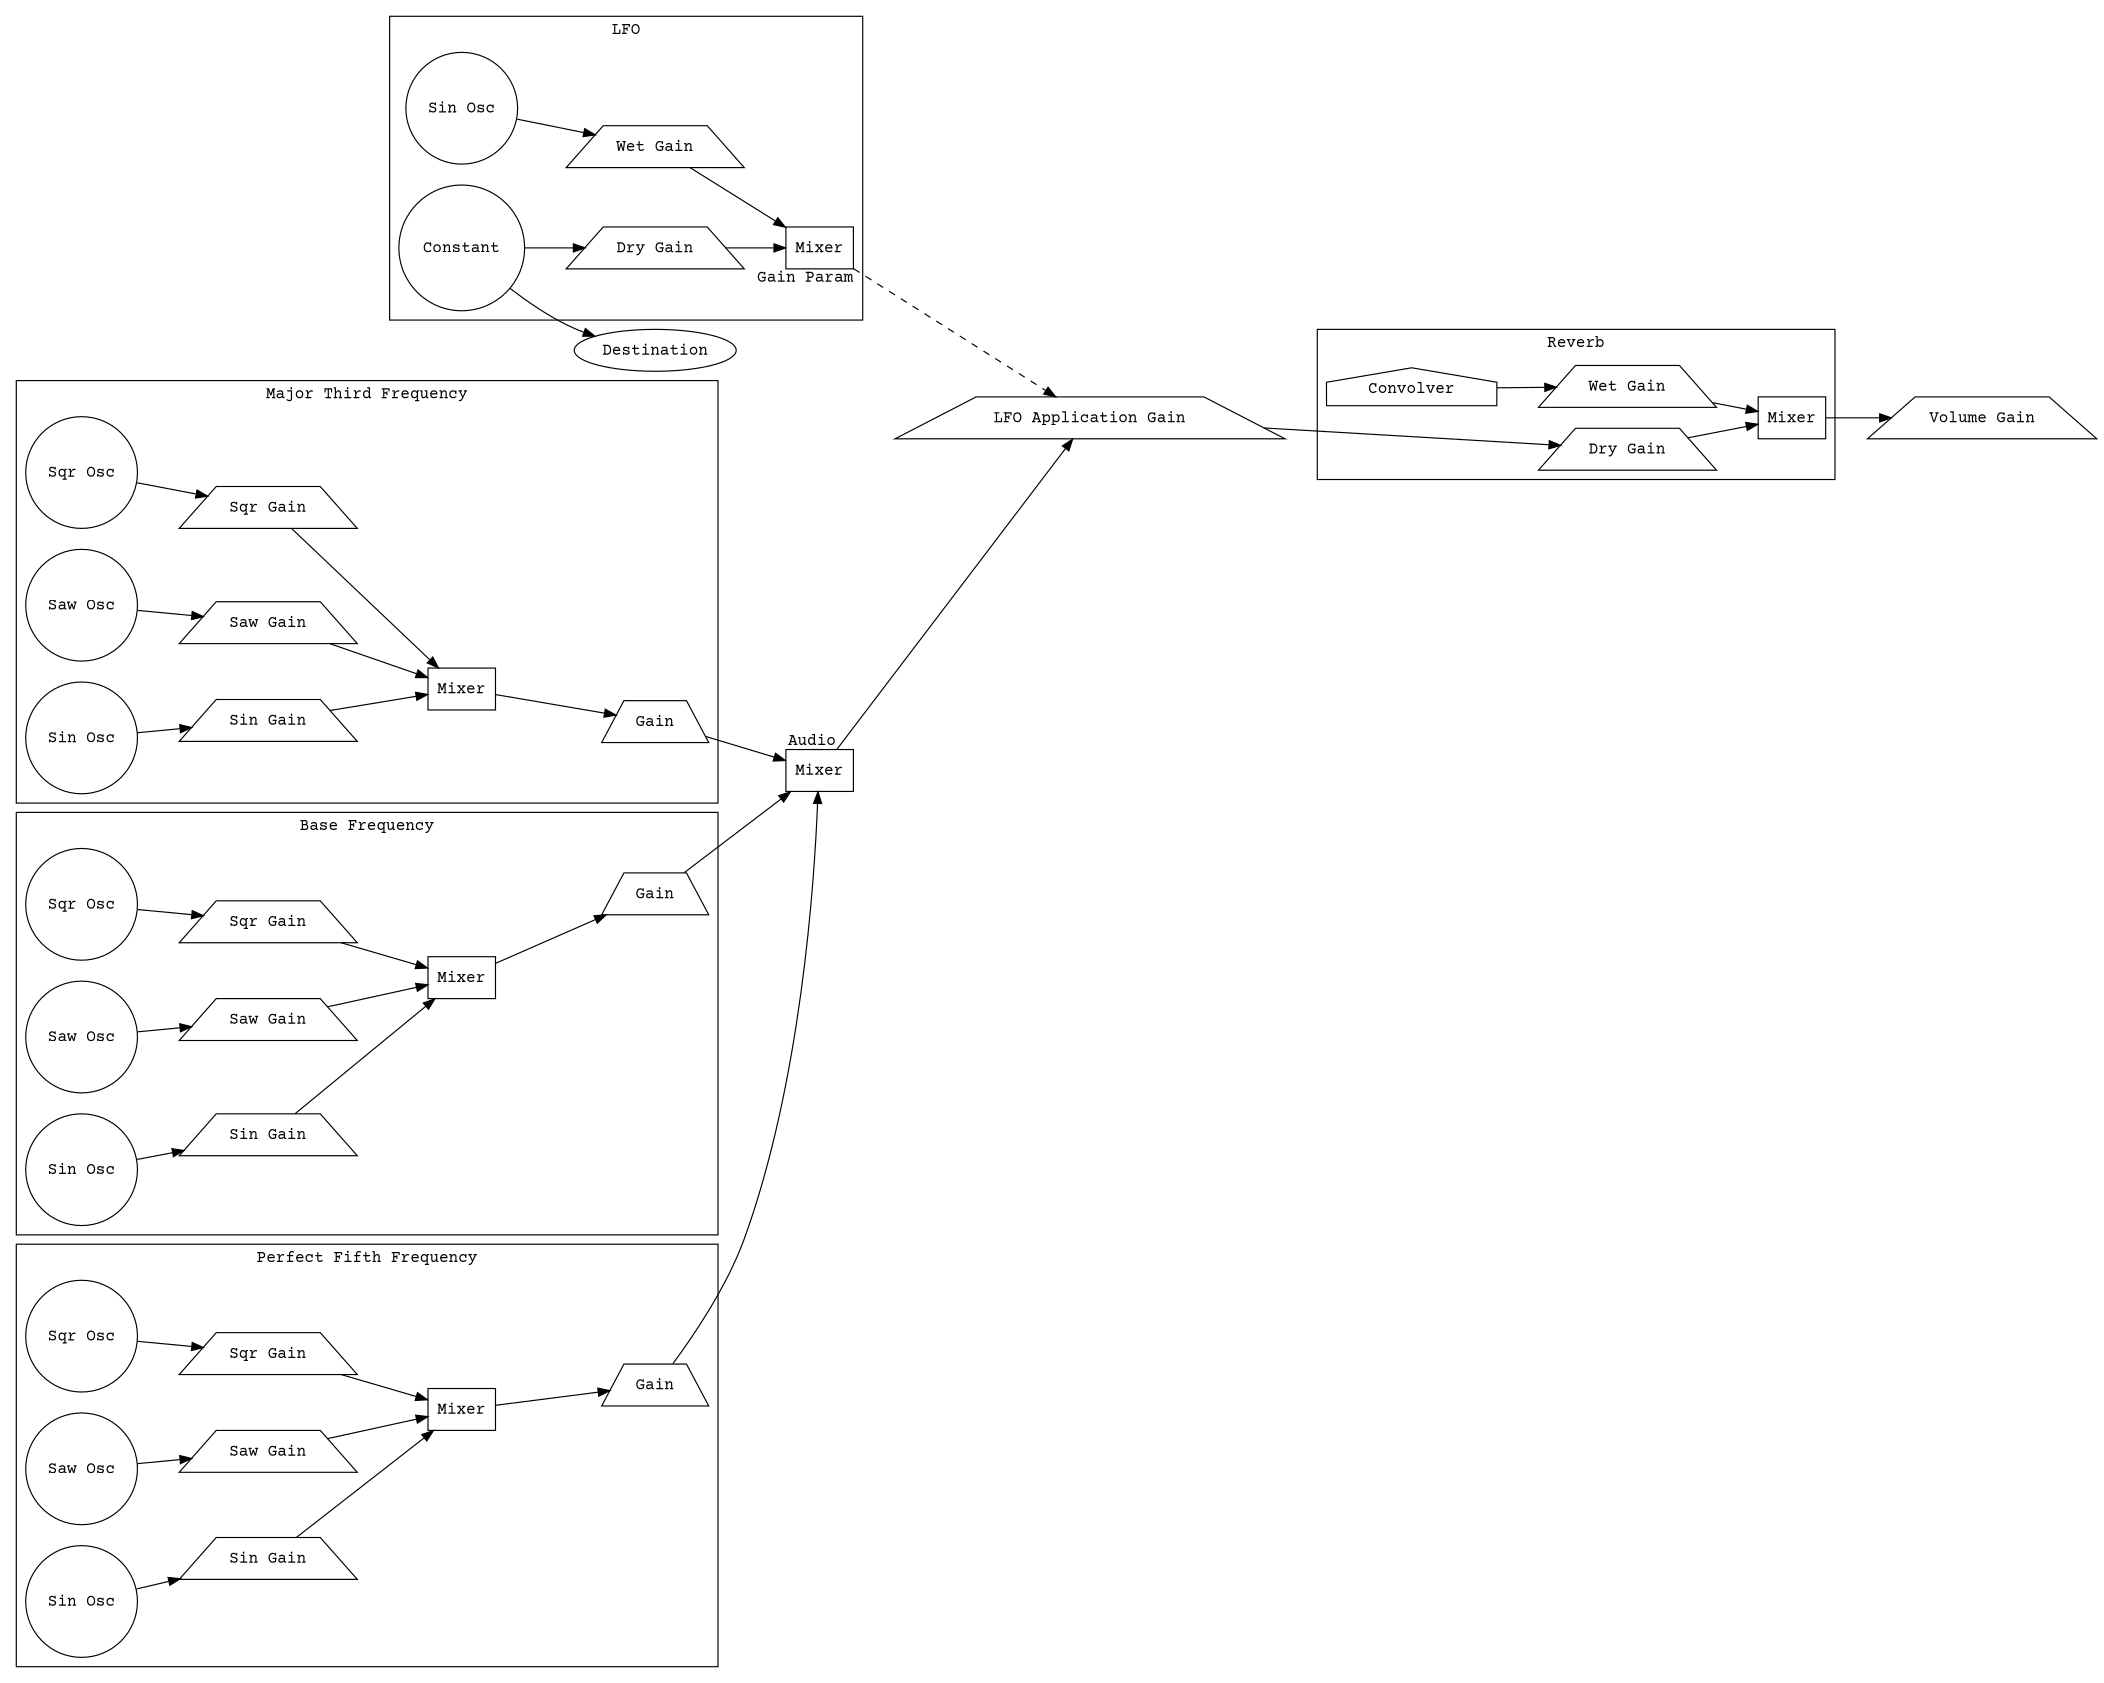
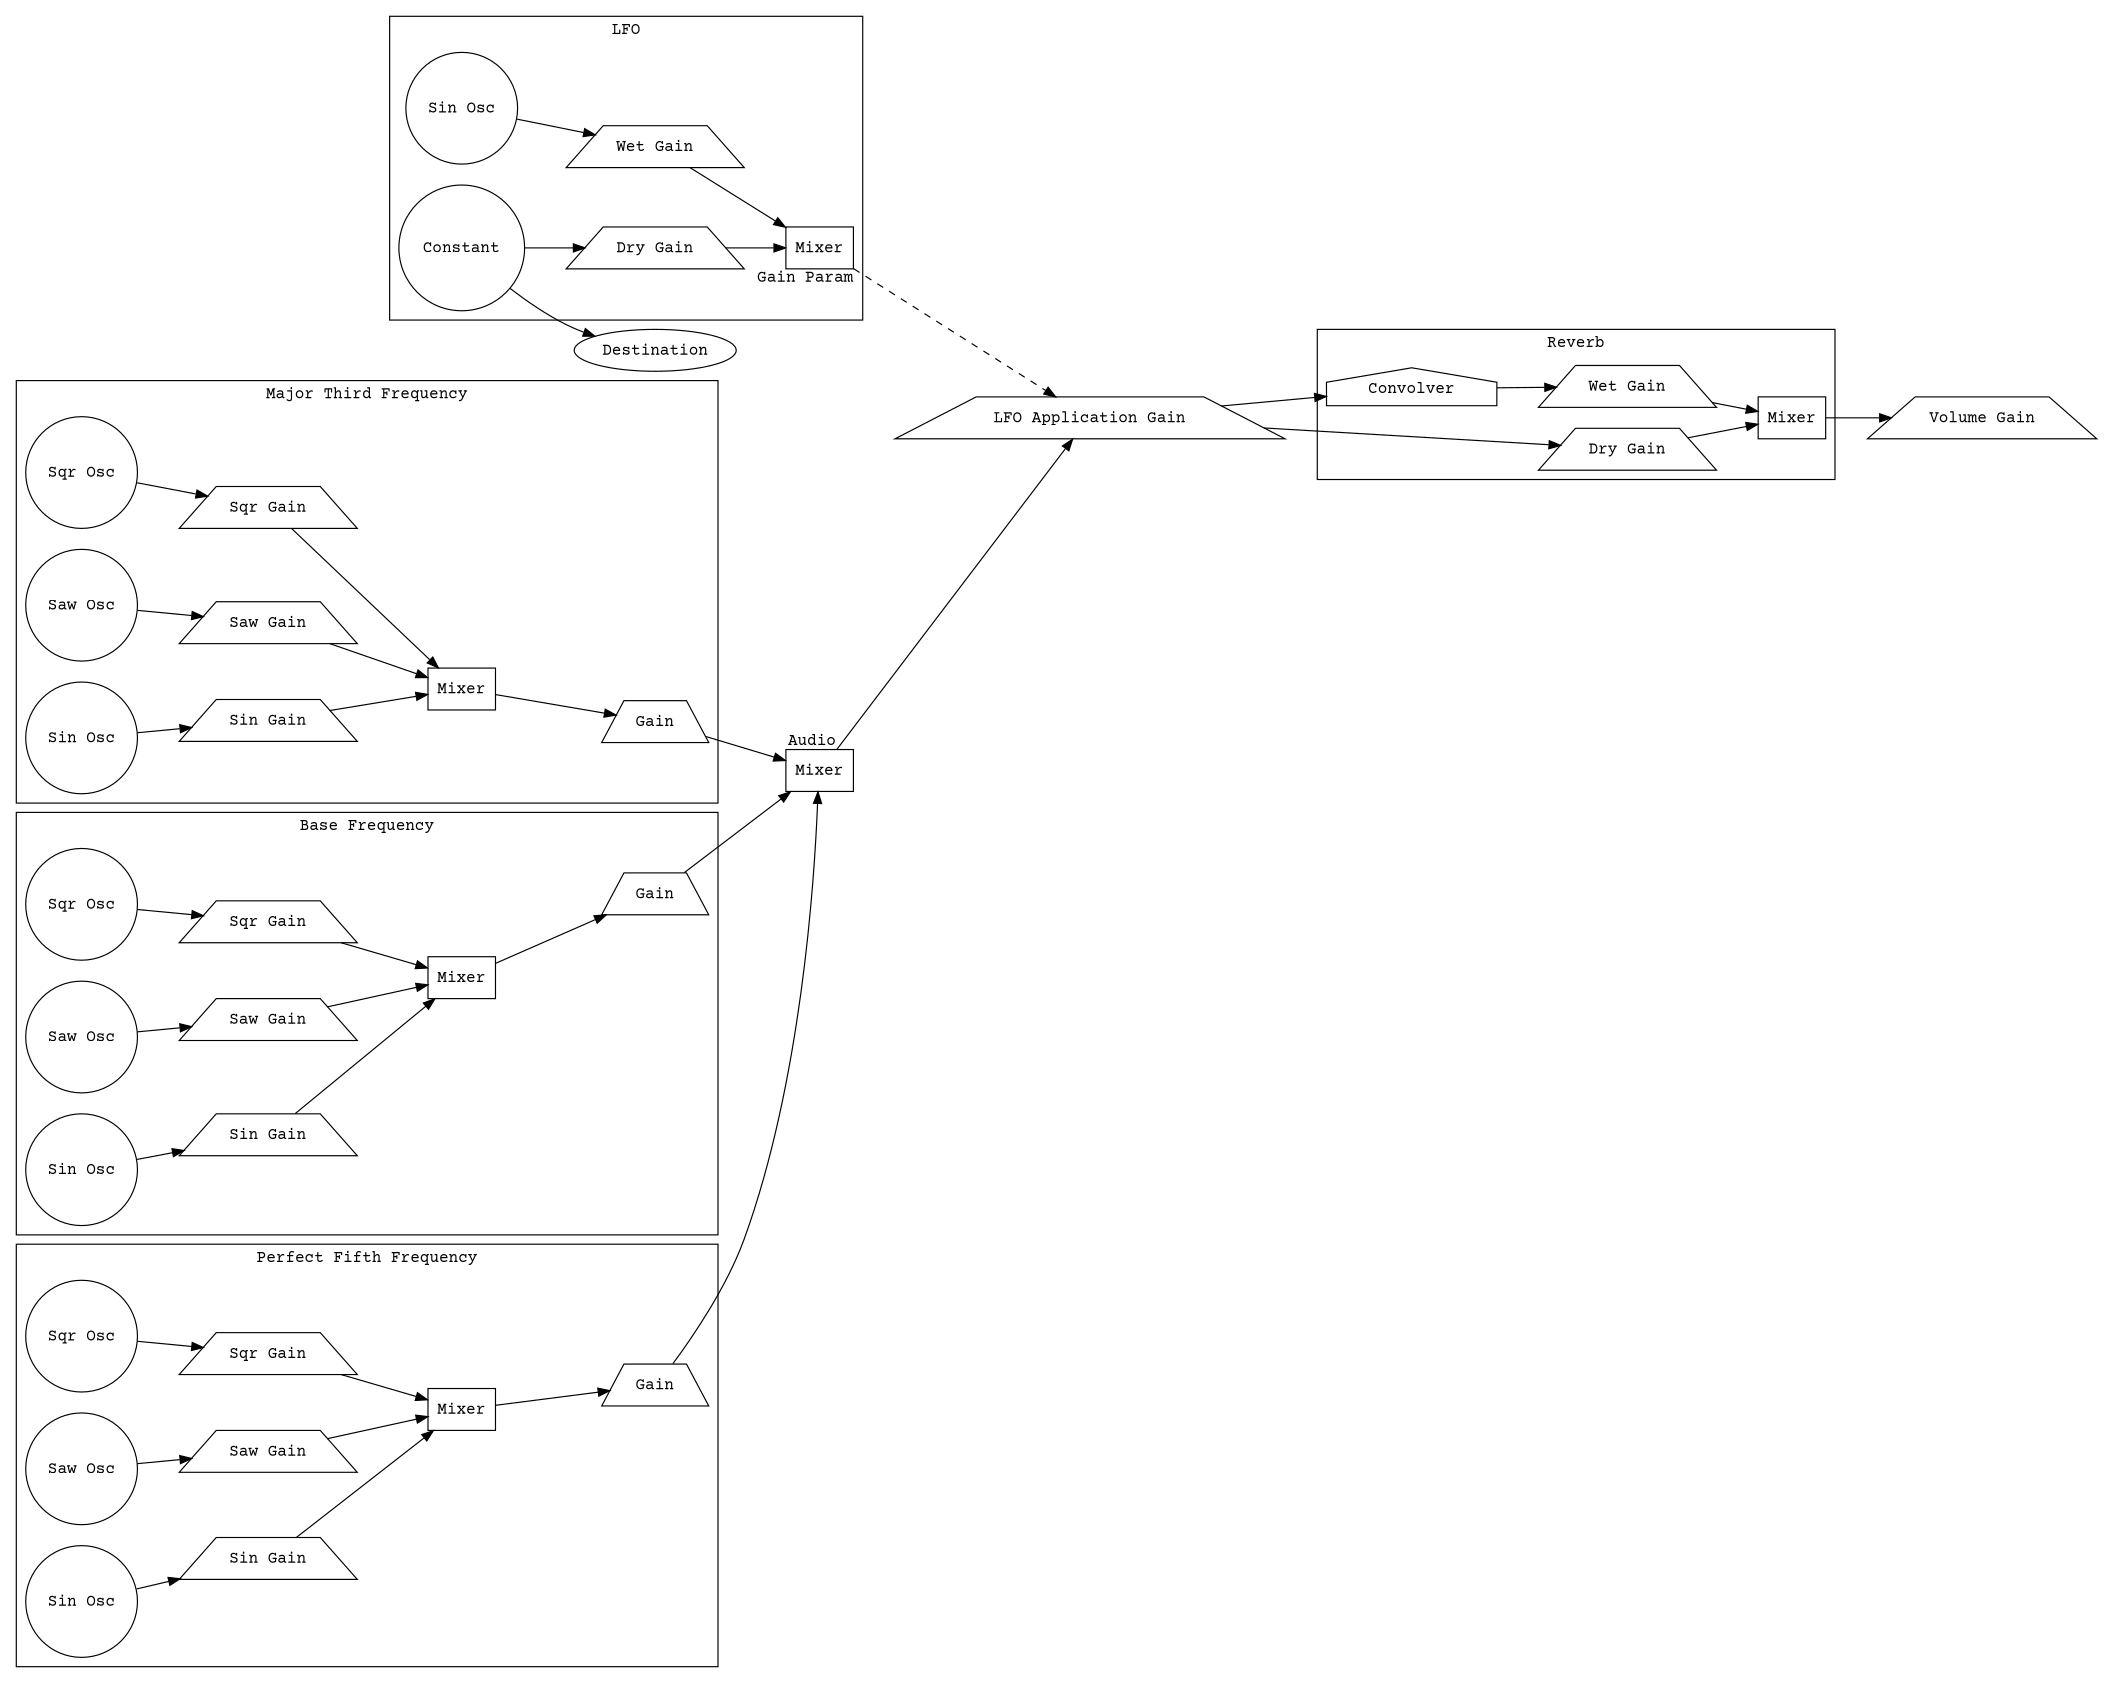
none -> (1268, 402)
